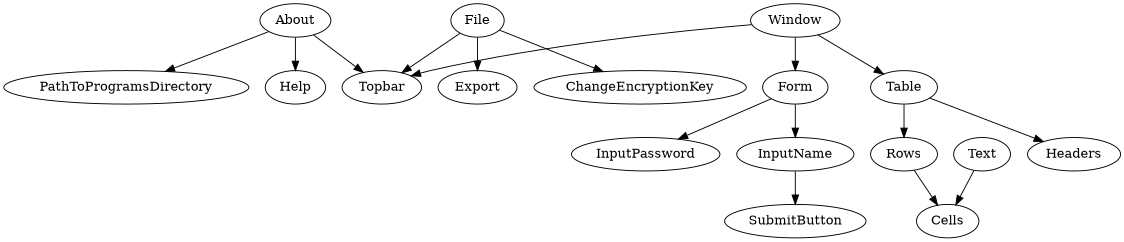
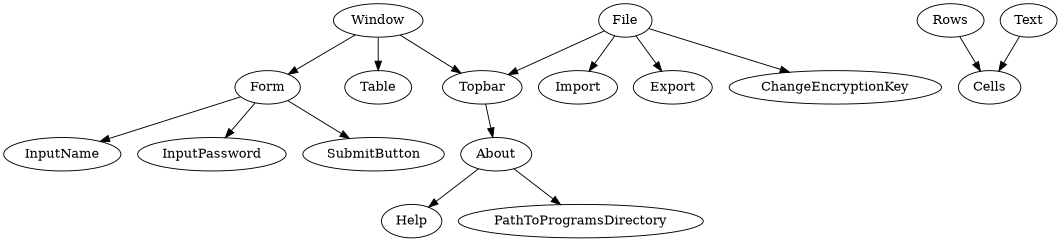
(335, 51) -> (488, 116)
none -> (578, 87)
(904, 116) -> none
(1074, 154) -> none
(795, 183) -> (315, 117)
